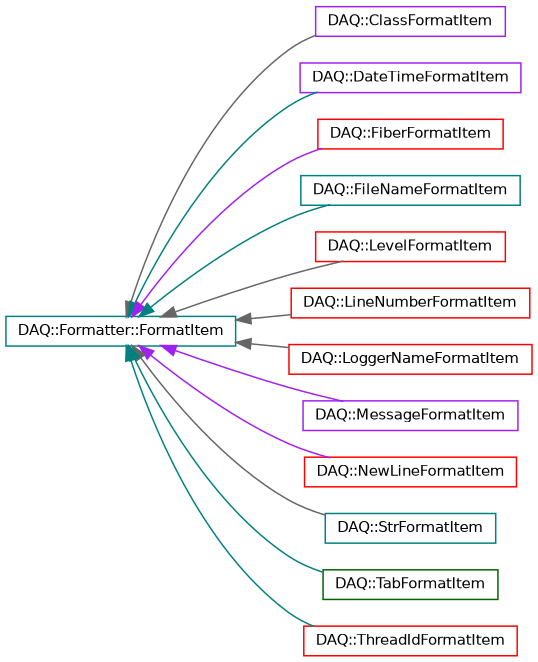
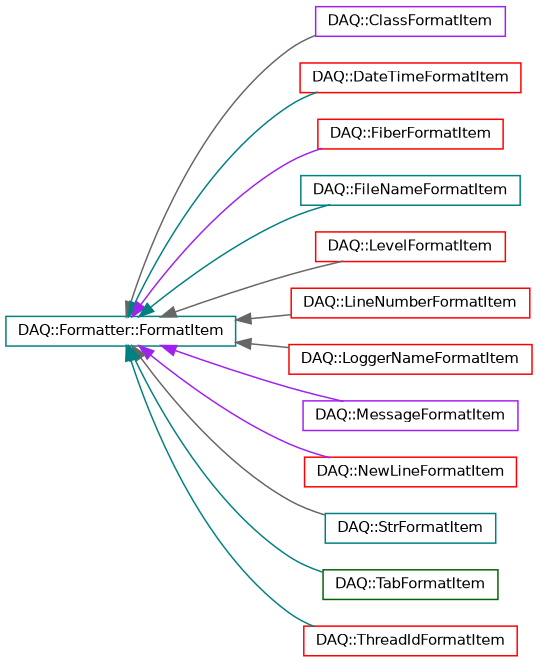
(410, 78) -> (410, 78)
